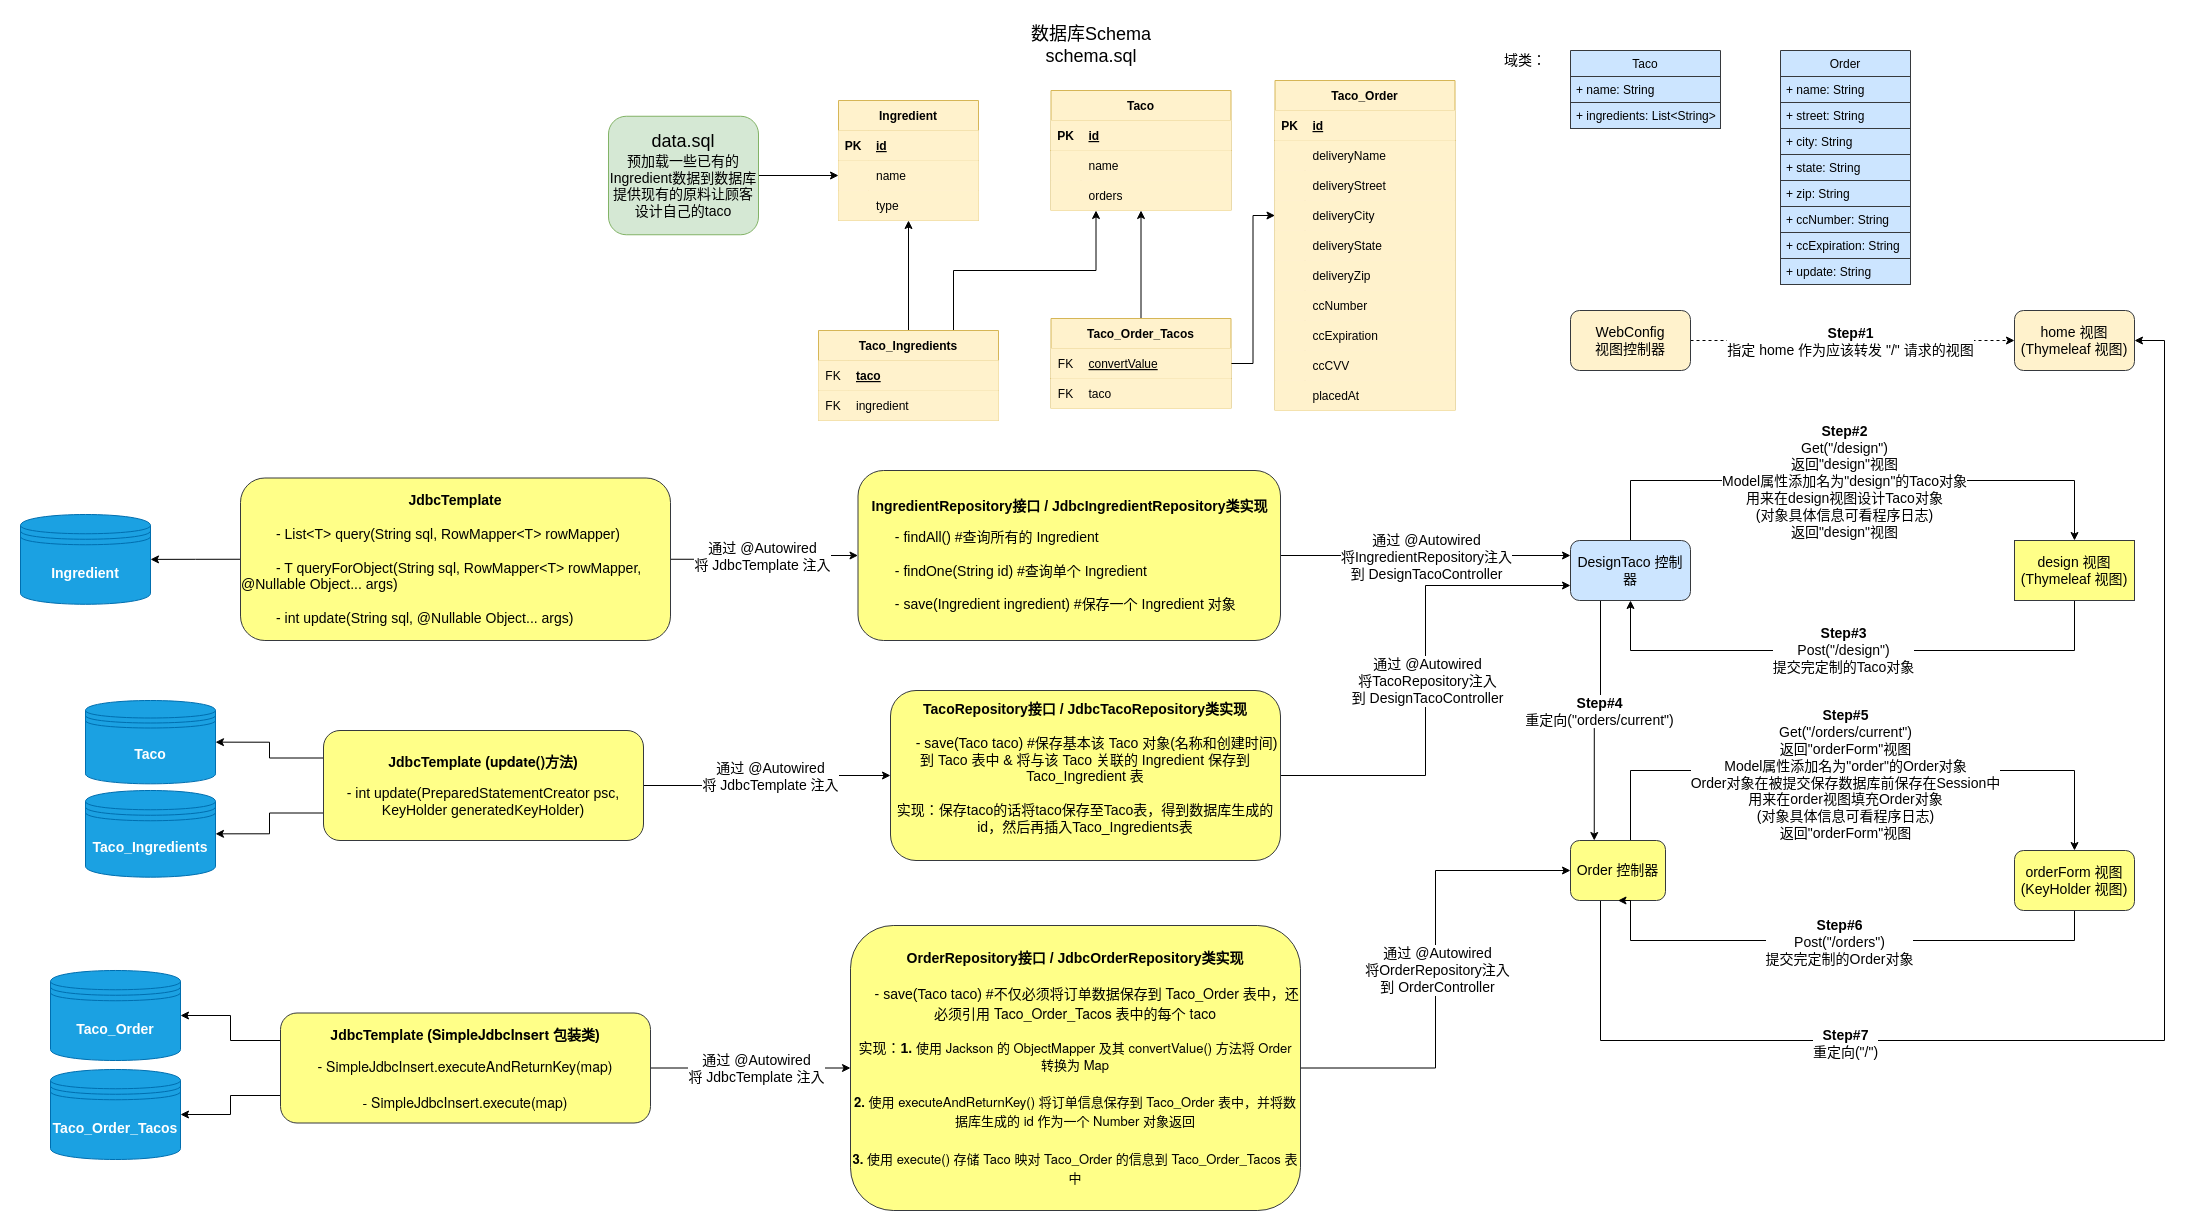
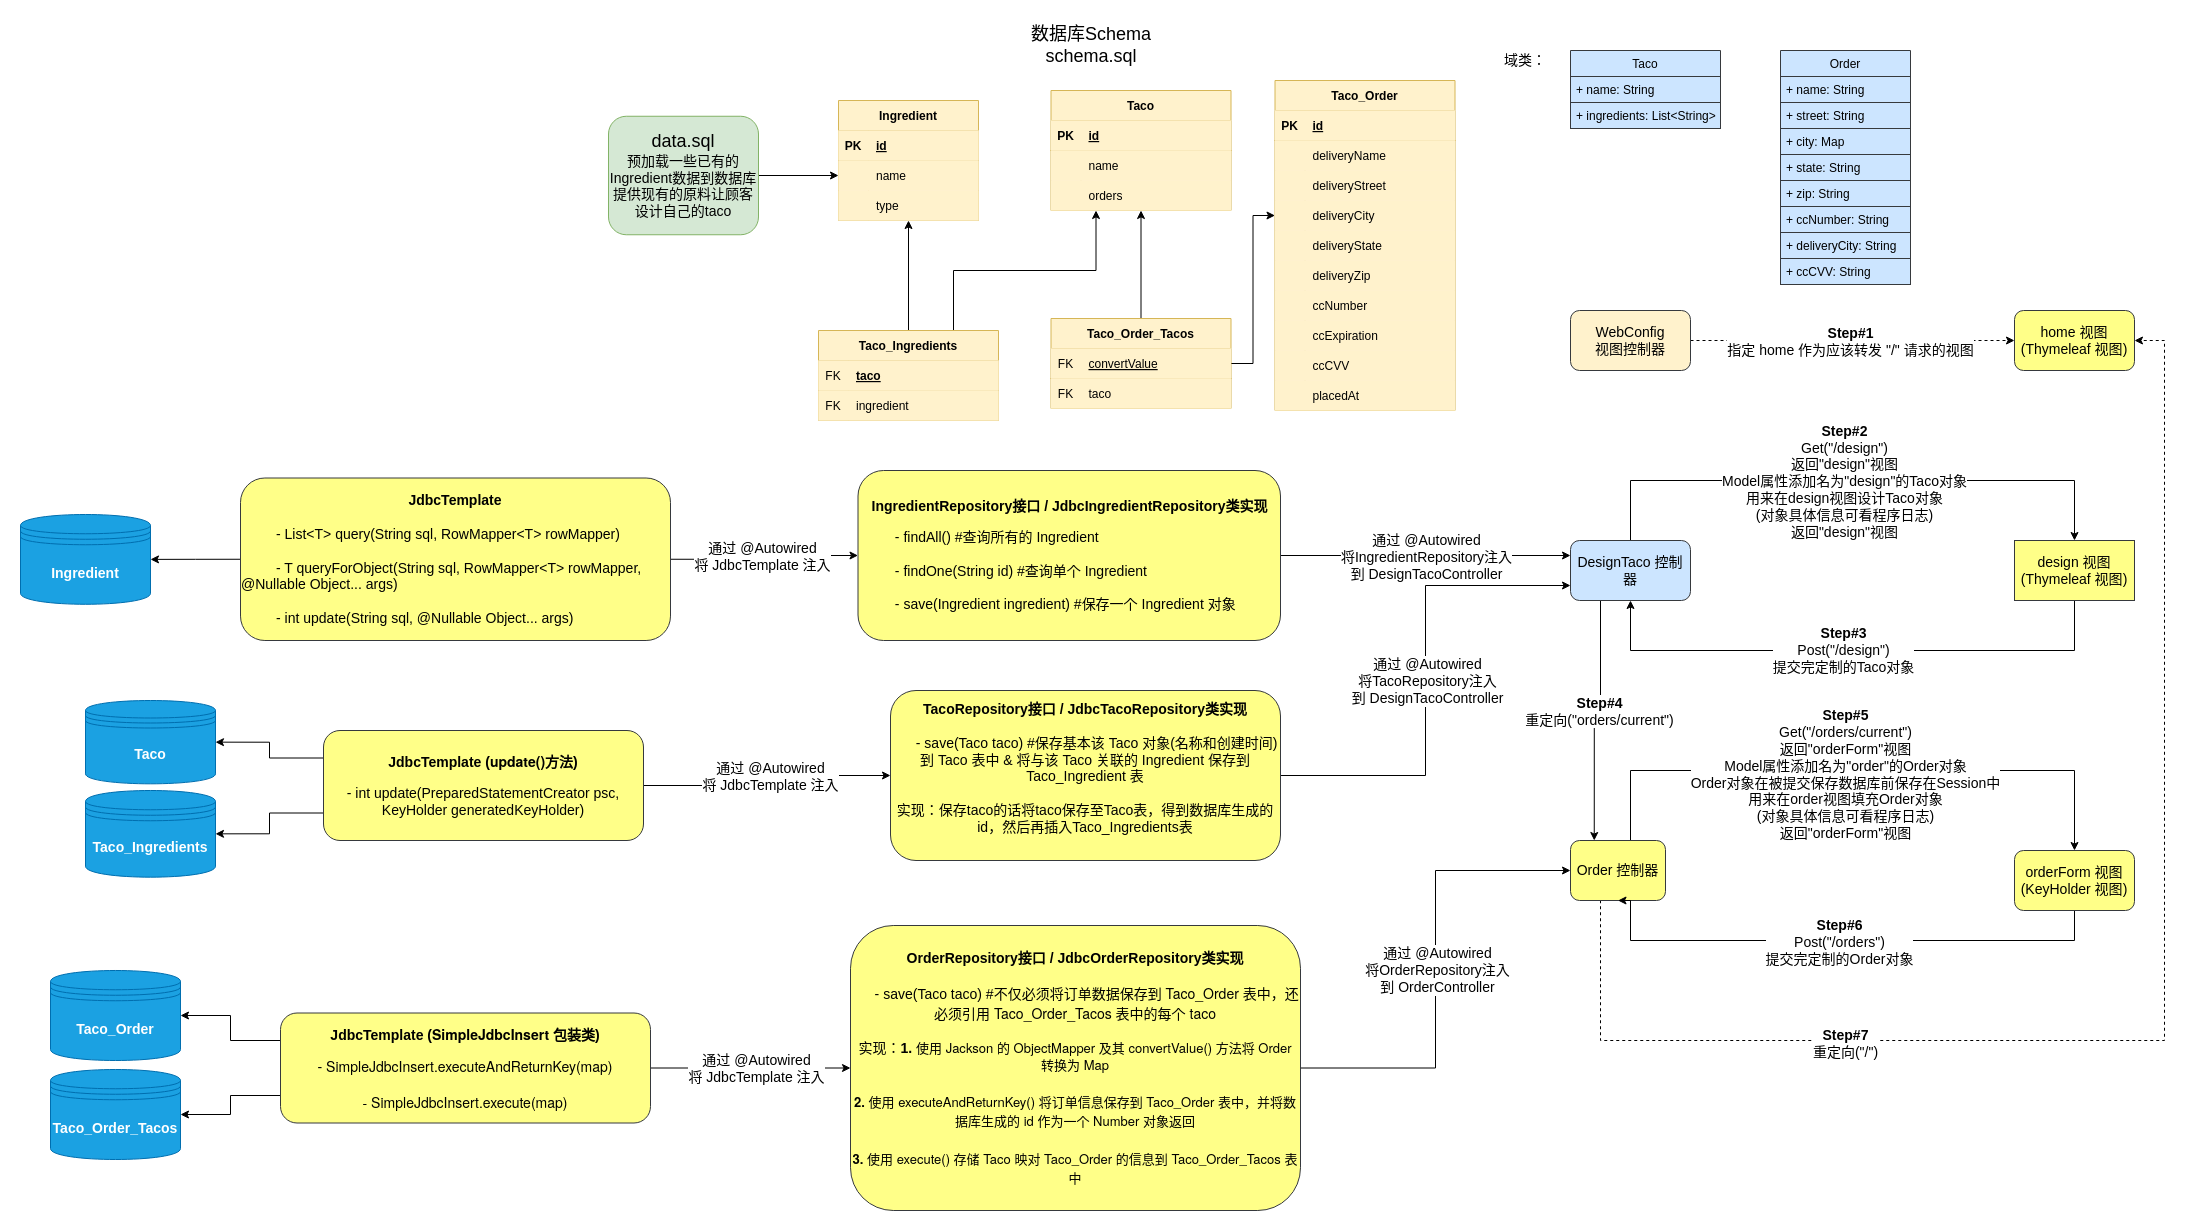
(1828, 142) -> (1820, 142)
(1854, 246) -> (1852, 246)
(1837, 272) -> (1833, 272)
(2075, 341) -> (2075, 341)
(2165, 824) -> (2165, 824)
